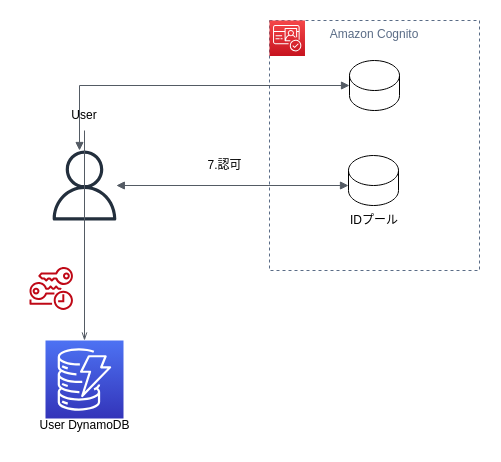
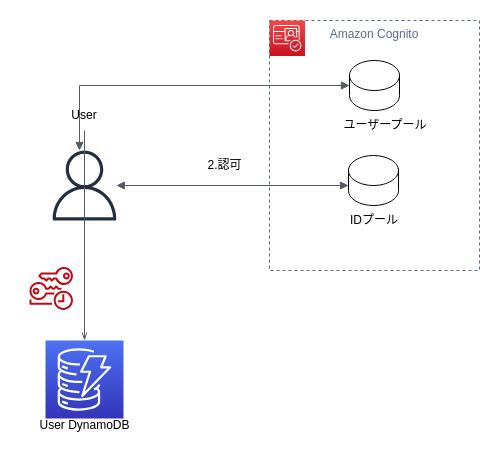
none -> (386, 126)
(225, 166) -> (225, 166)
